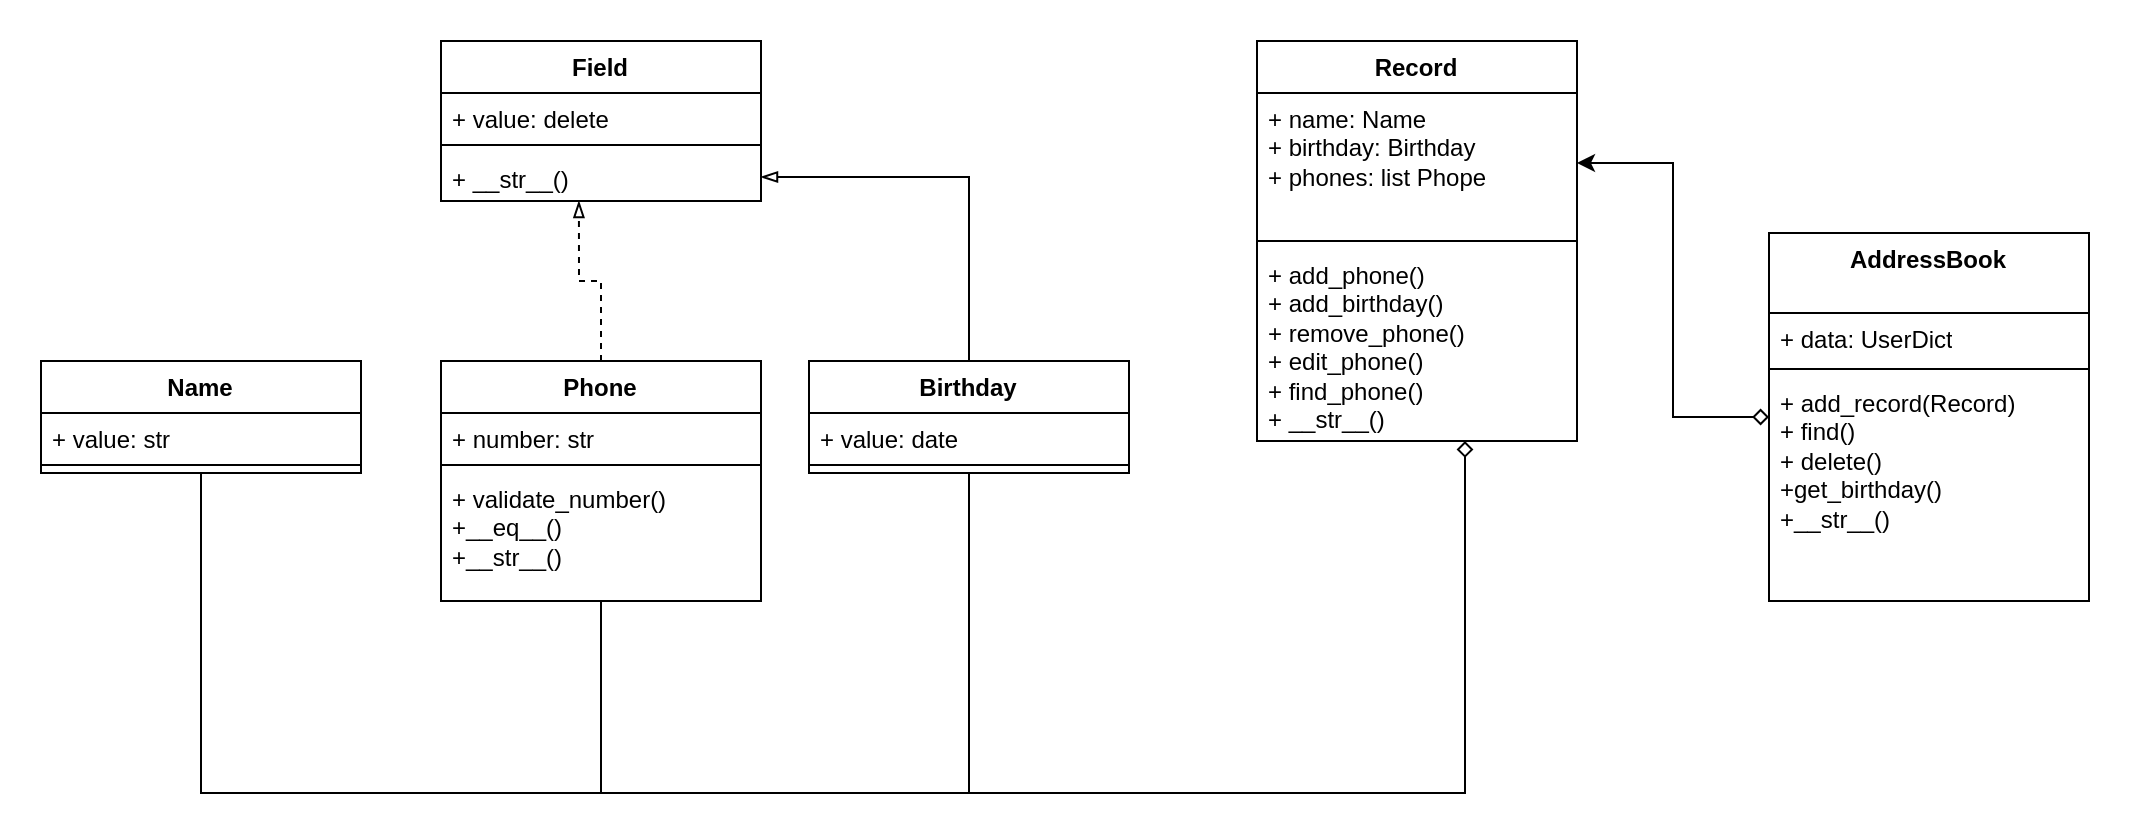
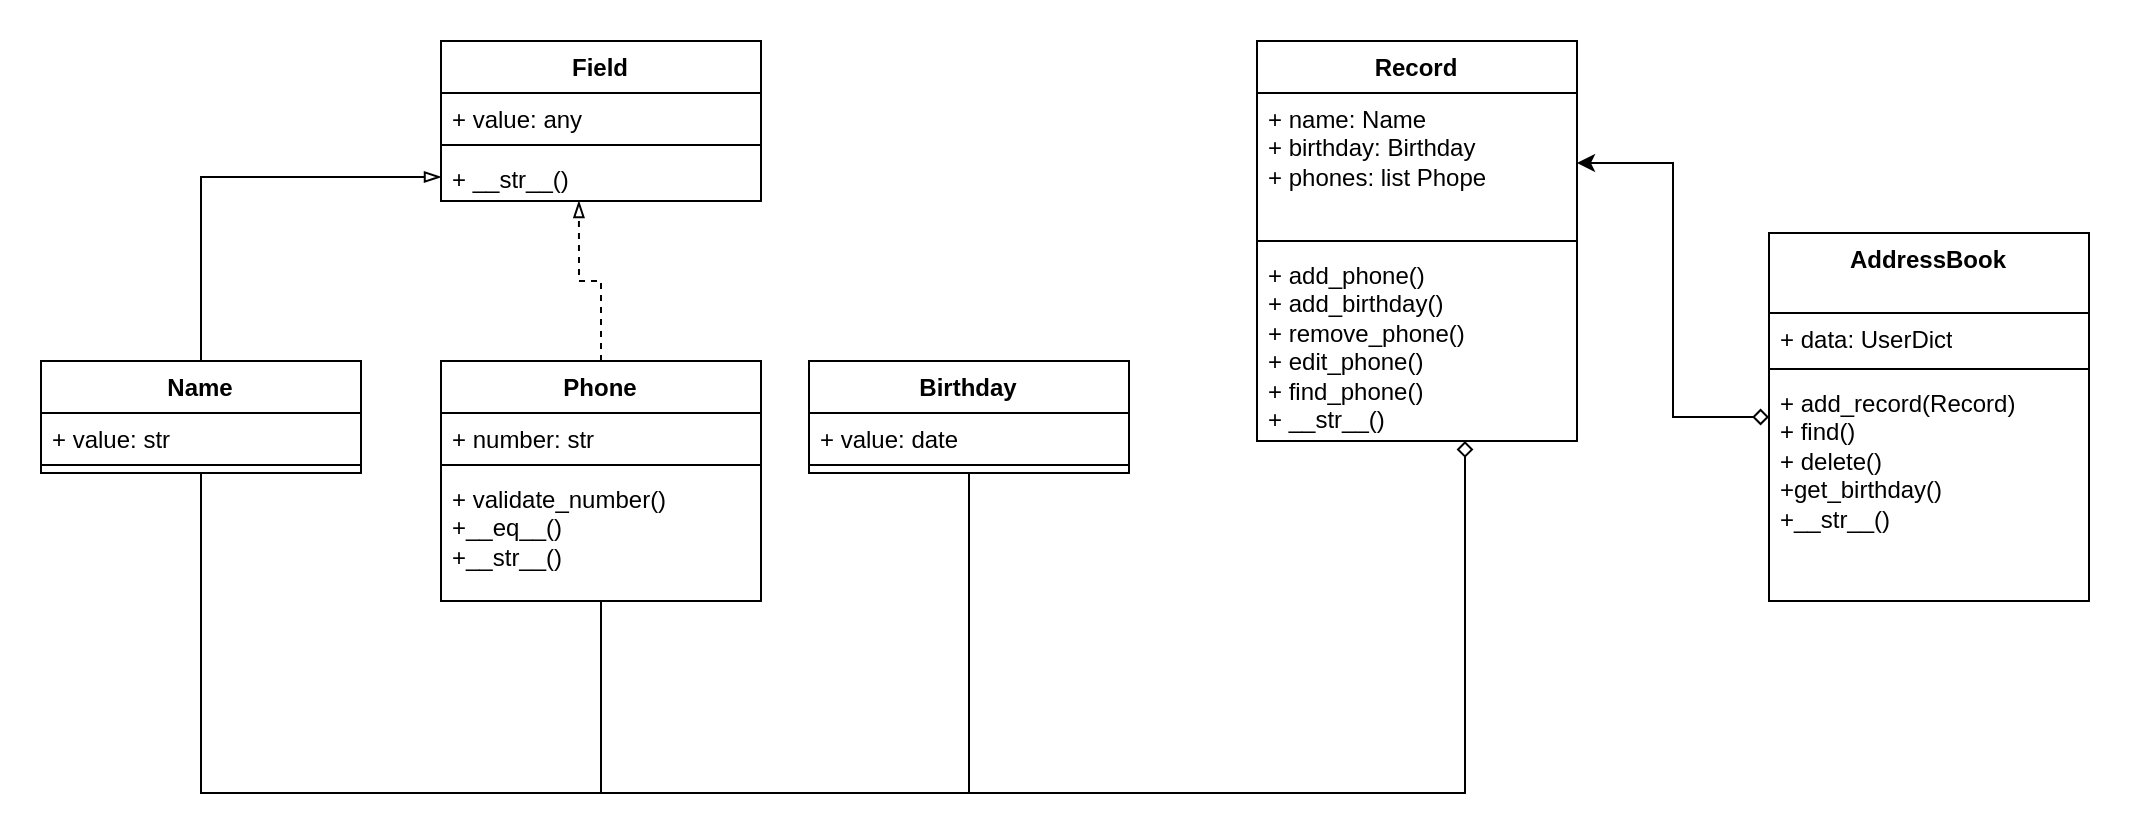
(538, 121) -> (521, 121)
none -> (220, 177)
(966, 177) -> none
